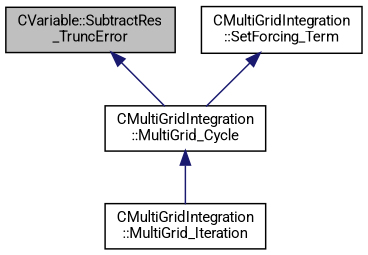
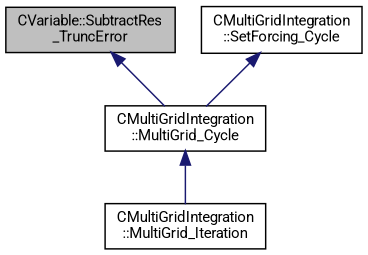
(282, 30) -> (282, 30)
